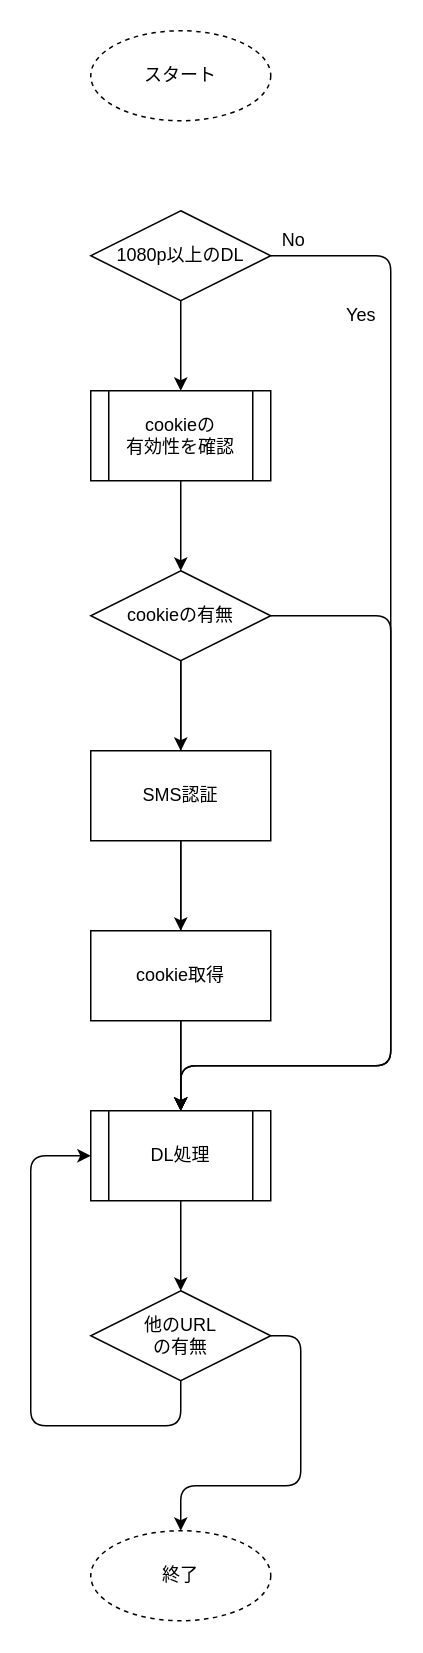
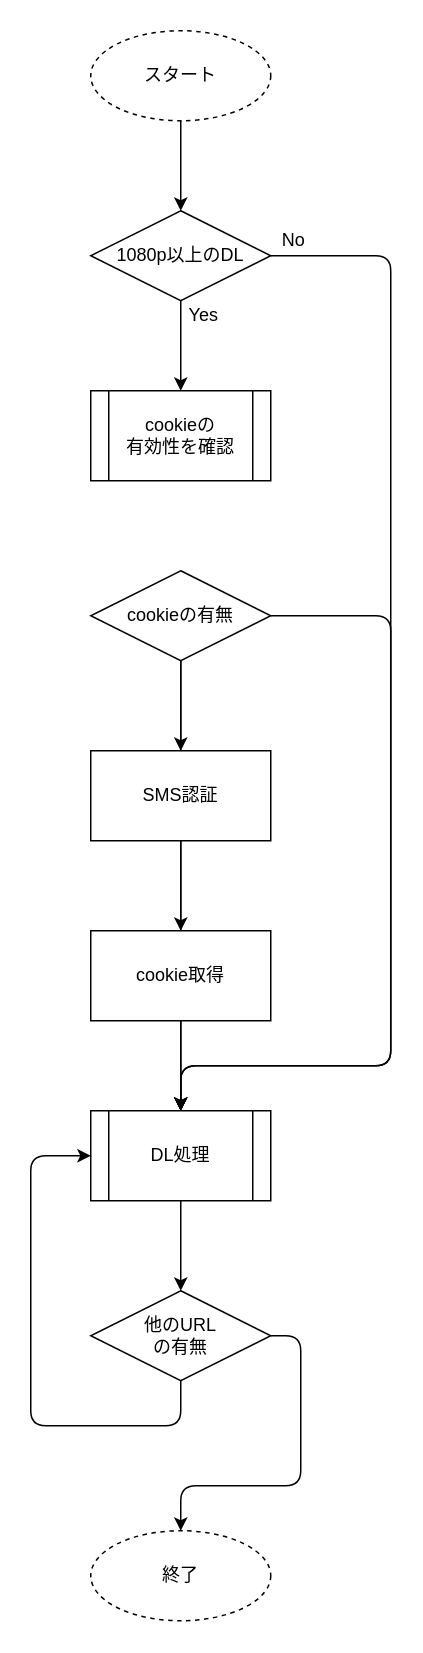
none -> (181, 161)
(361, 316) -> (203, 316)
(181, 521) -> none
